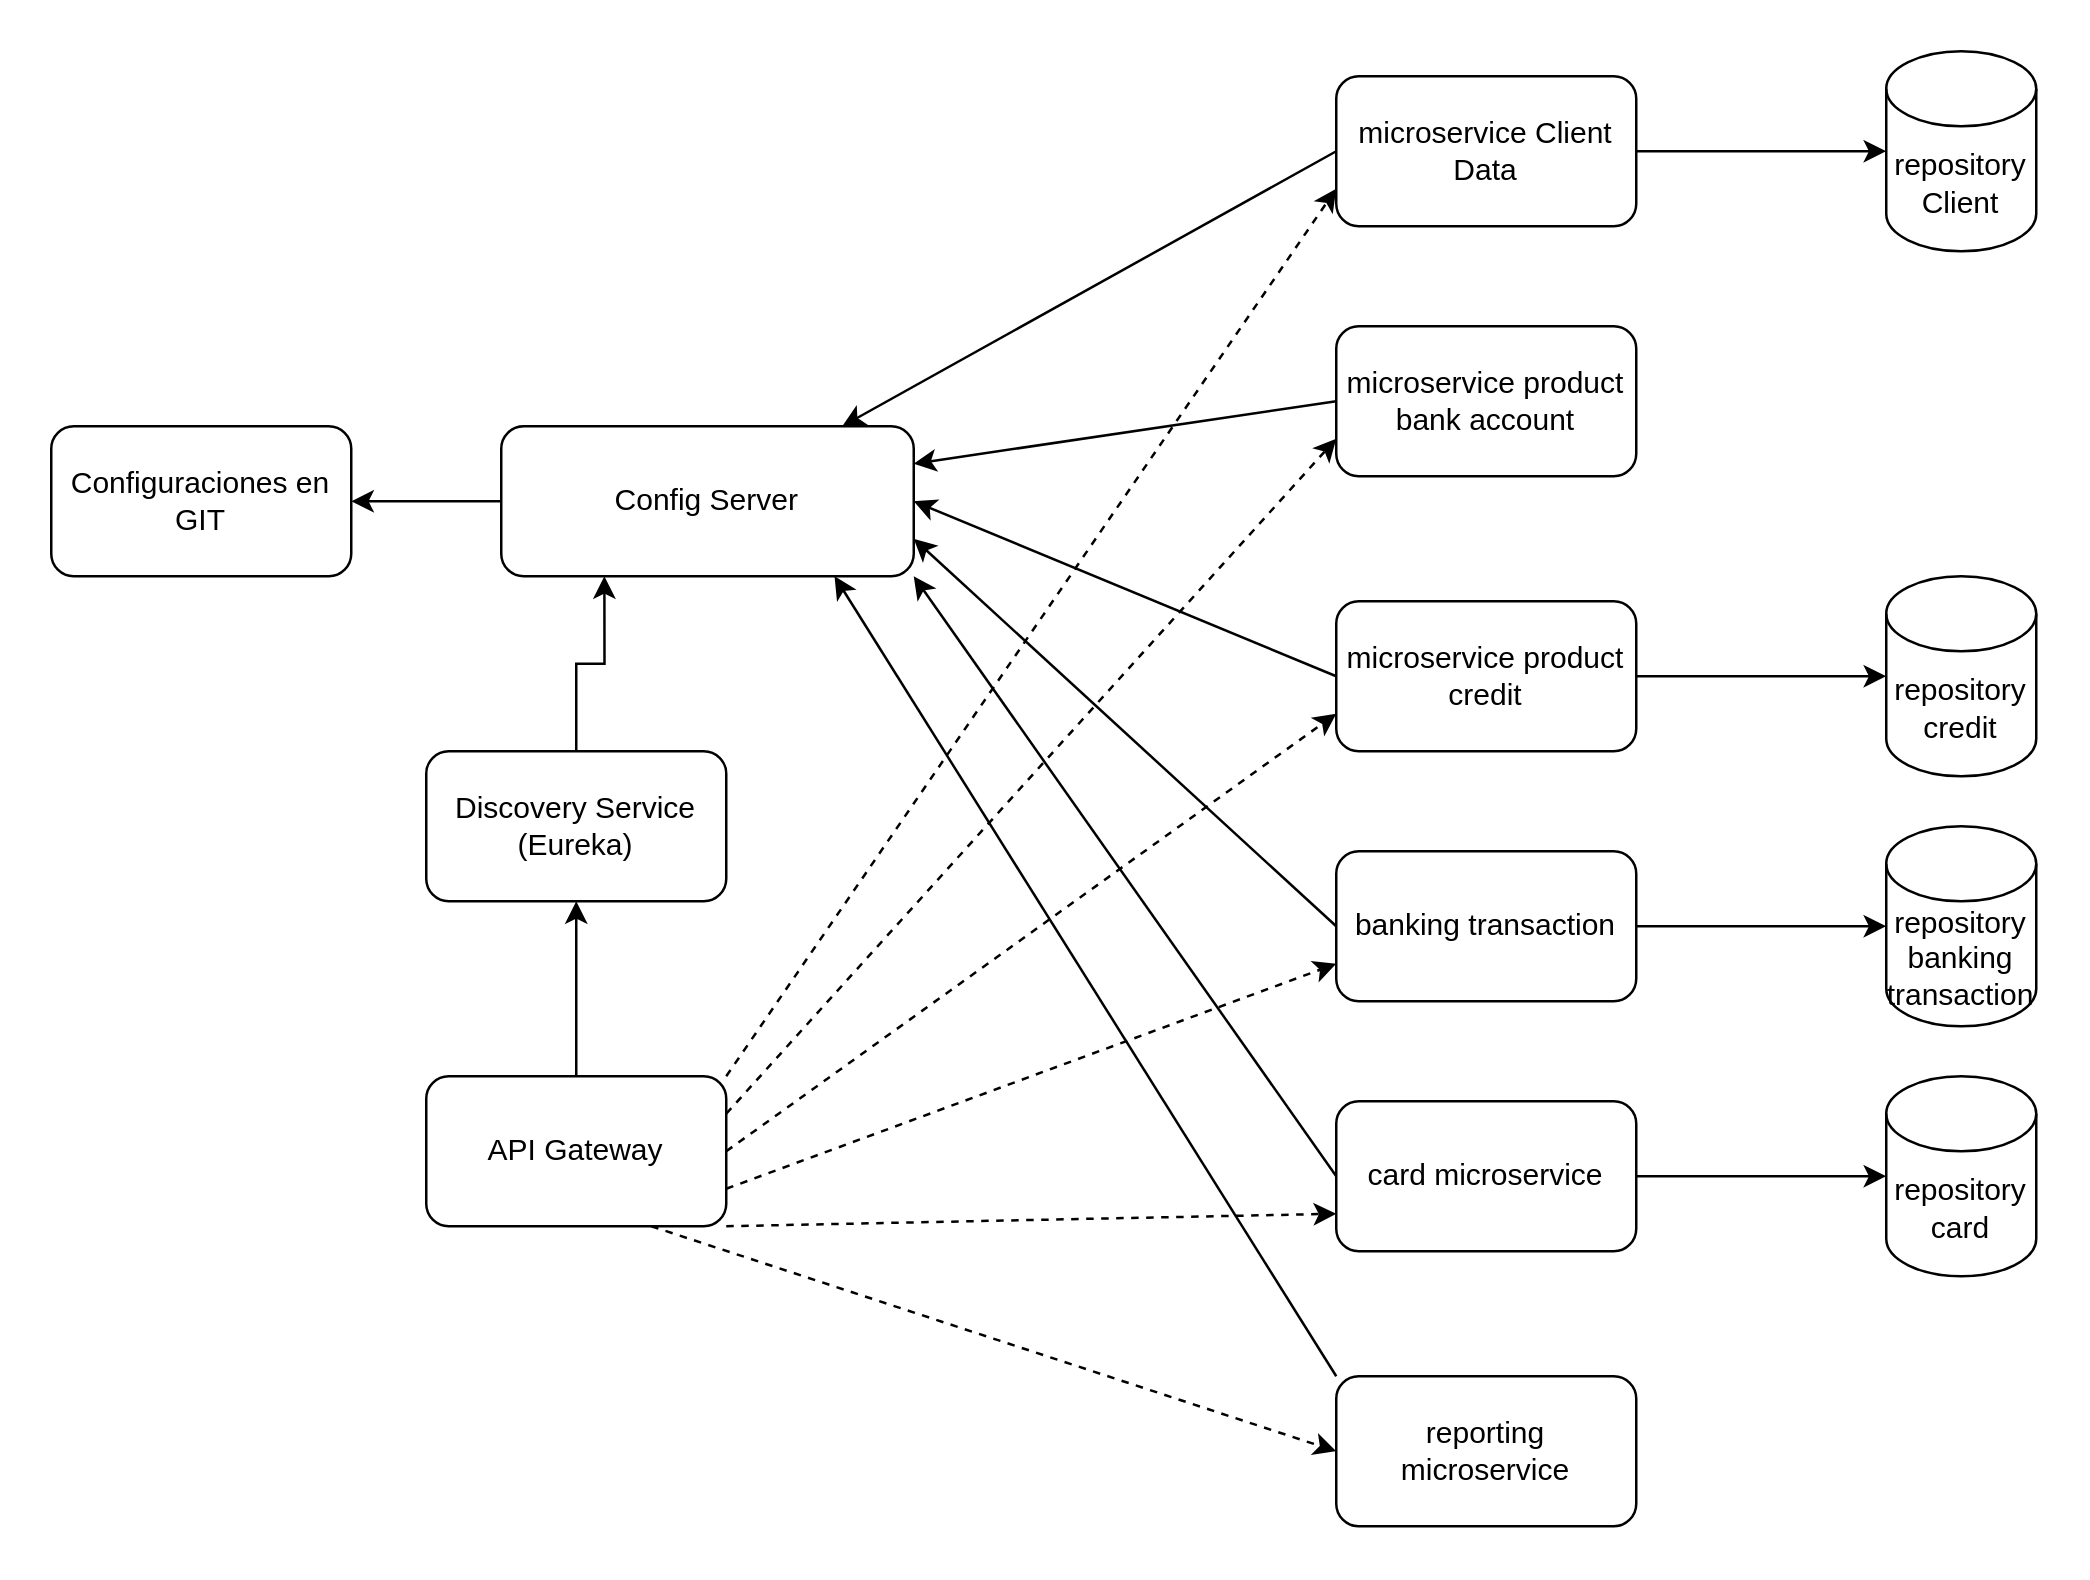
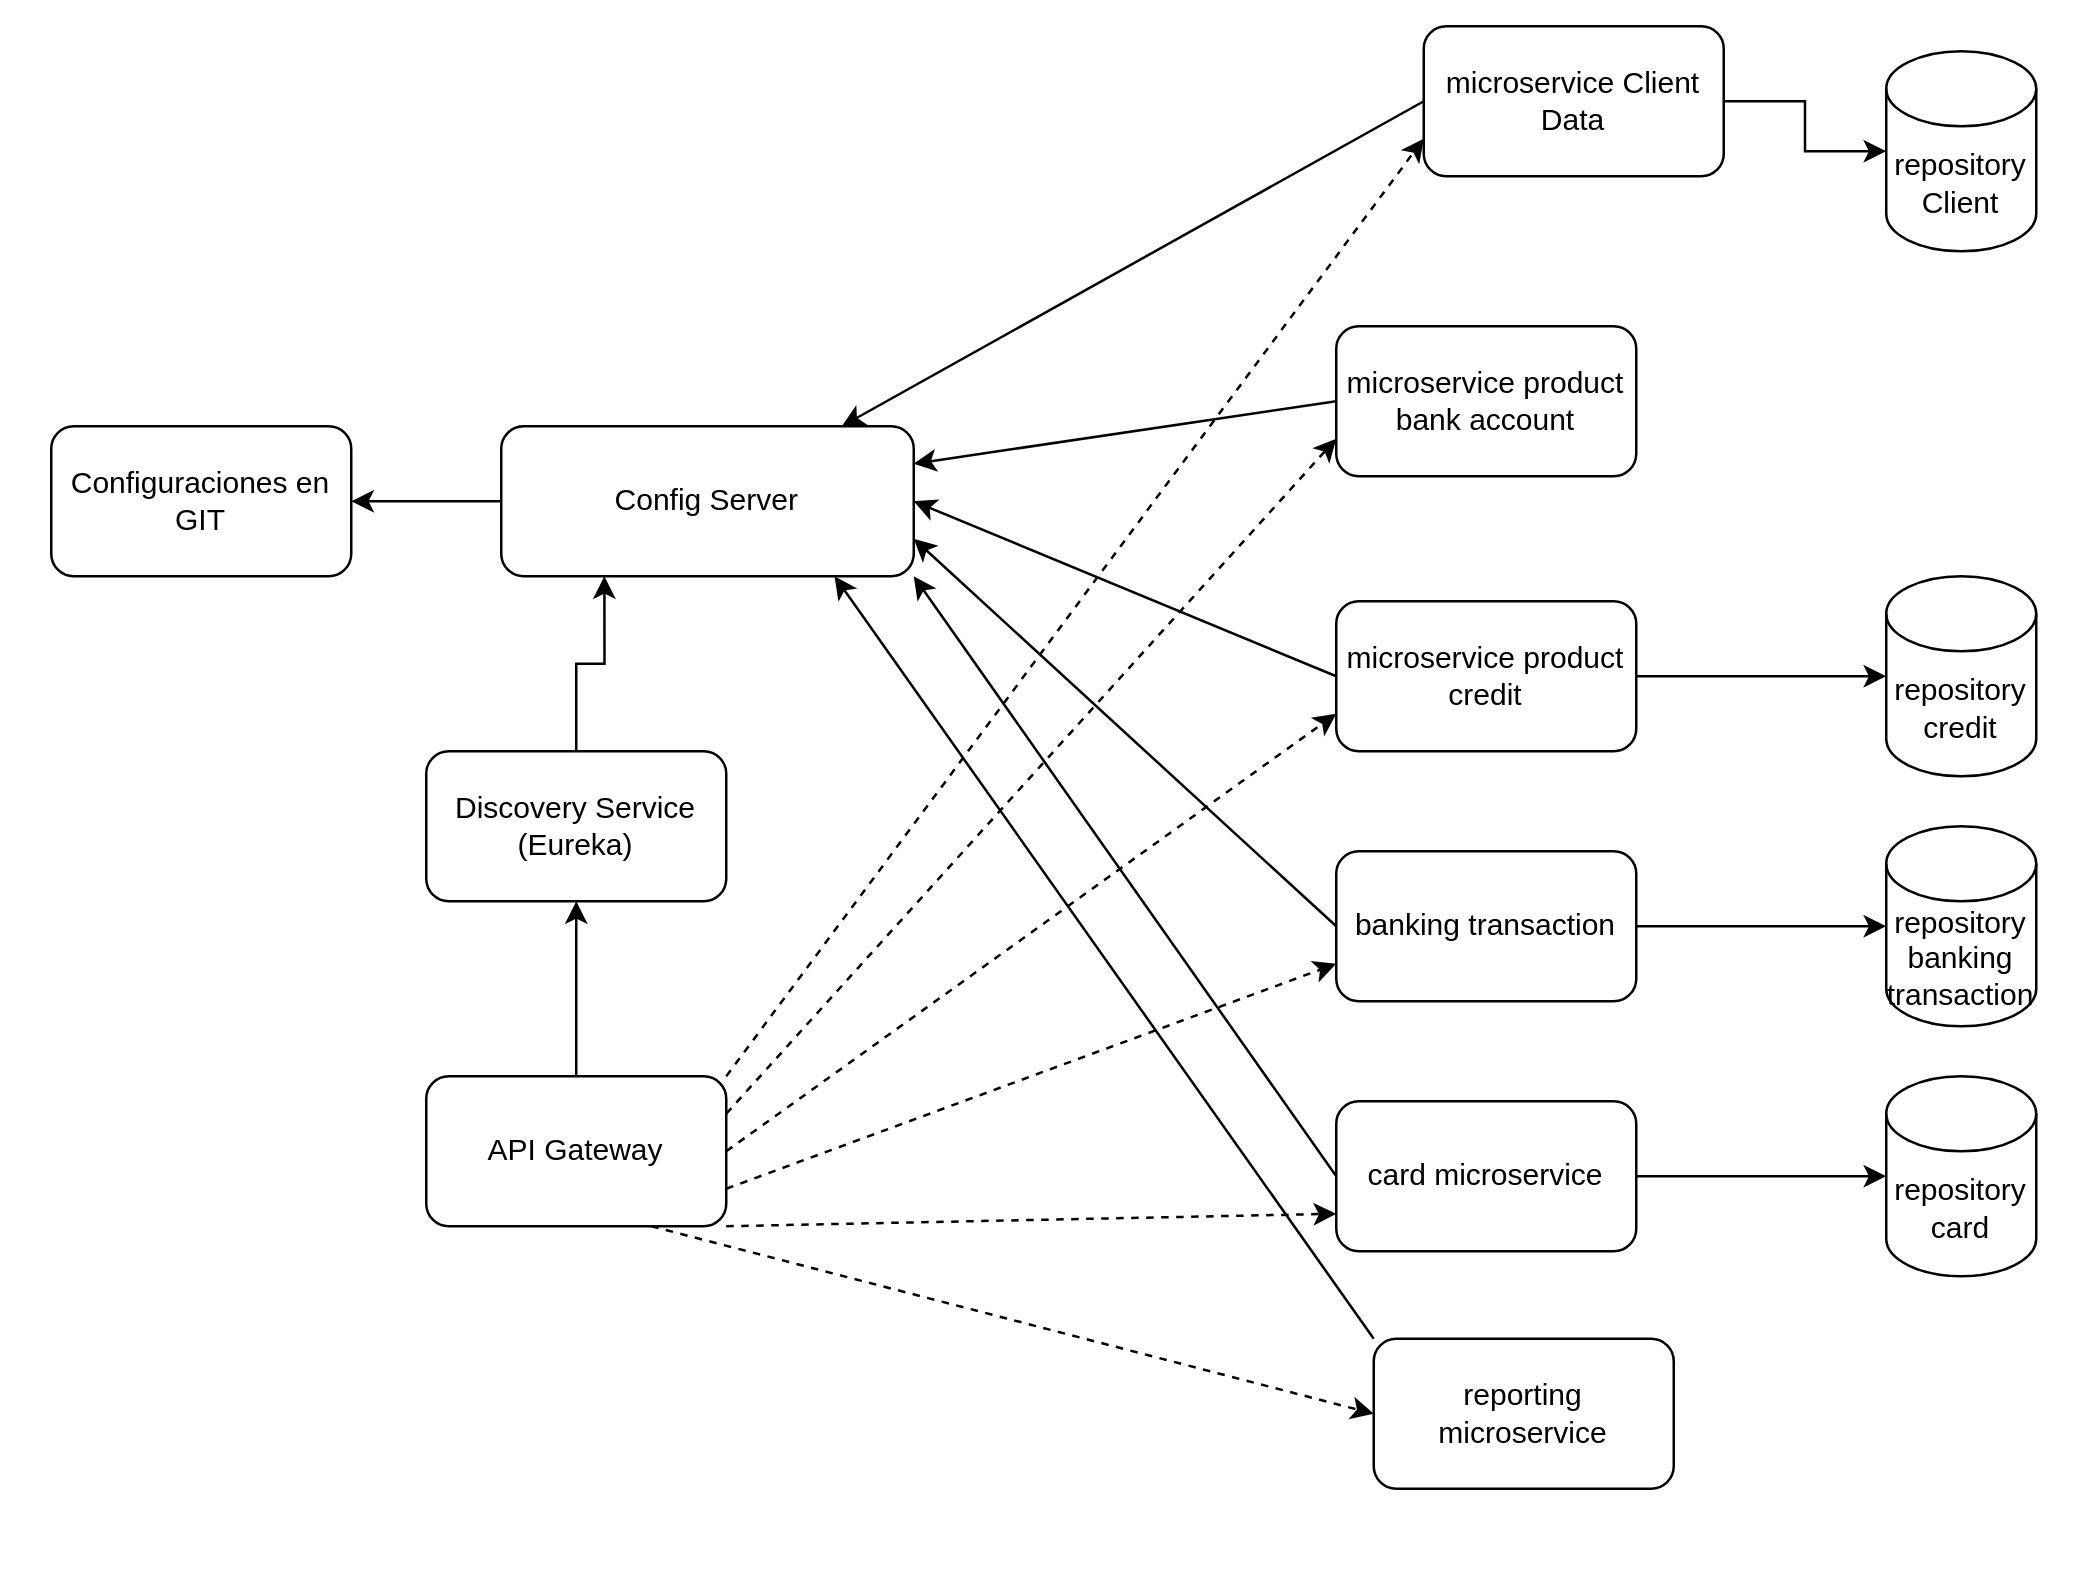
(1486, 151) -> (1574, 101)
(1486, 1451) -> (1524, 1414)
